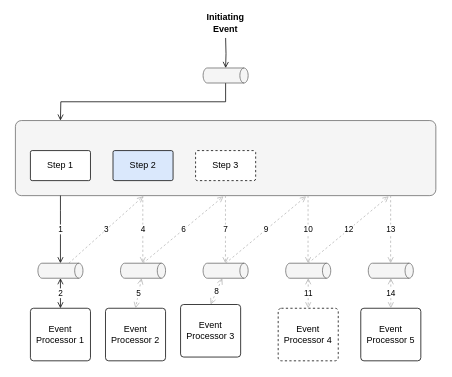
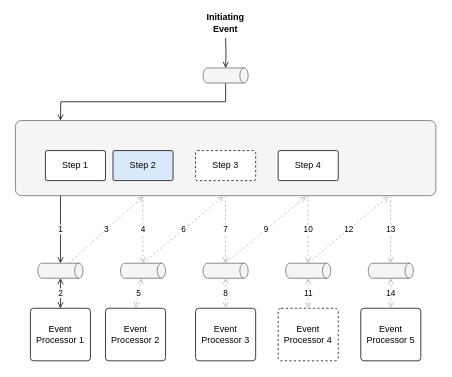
(60, 165) -> (75, 165)
none -> (308, 165)
(210, 330) -> (225, 334)
